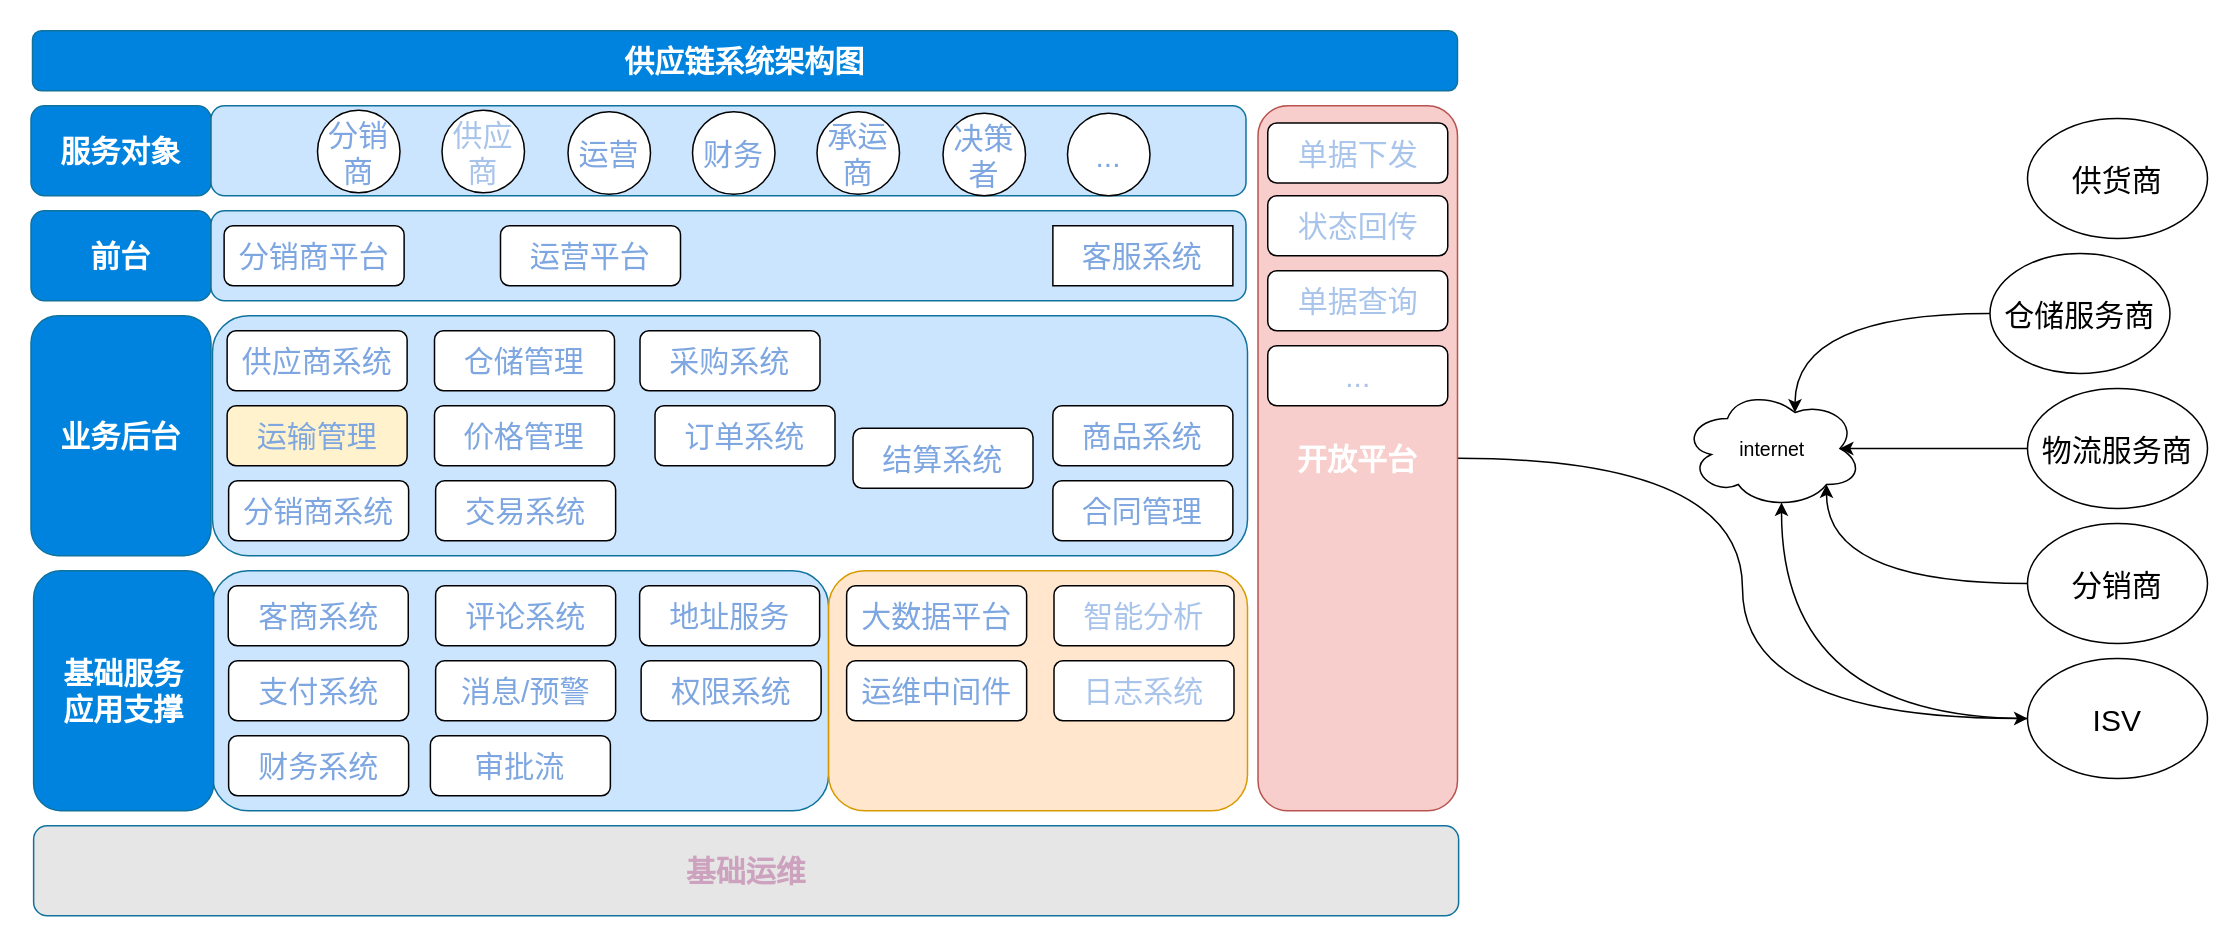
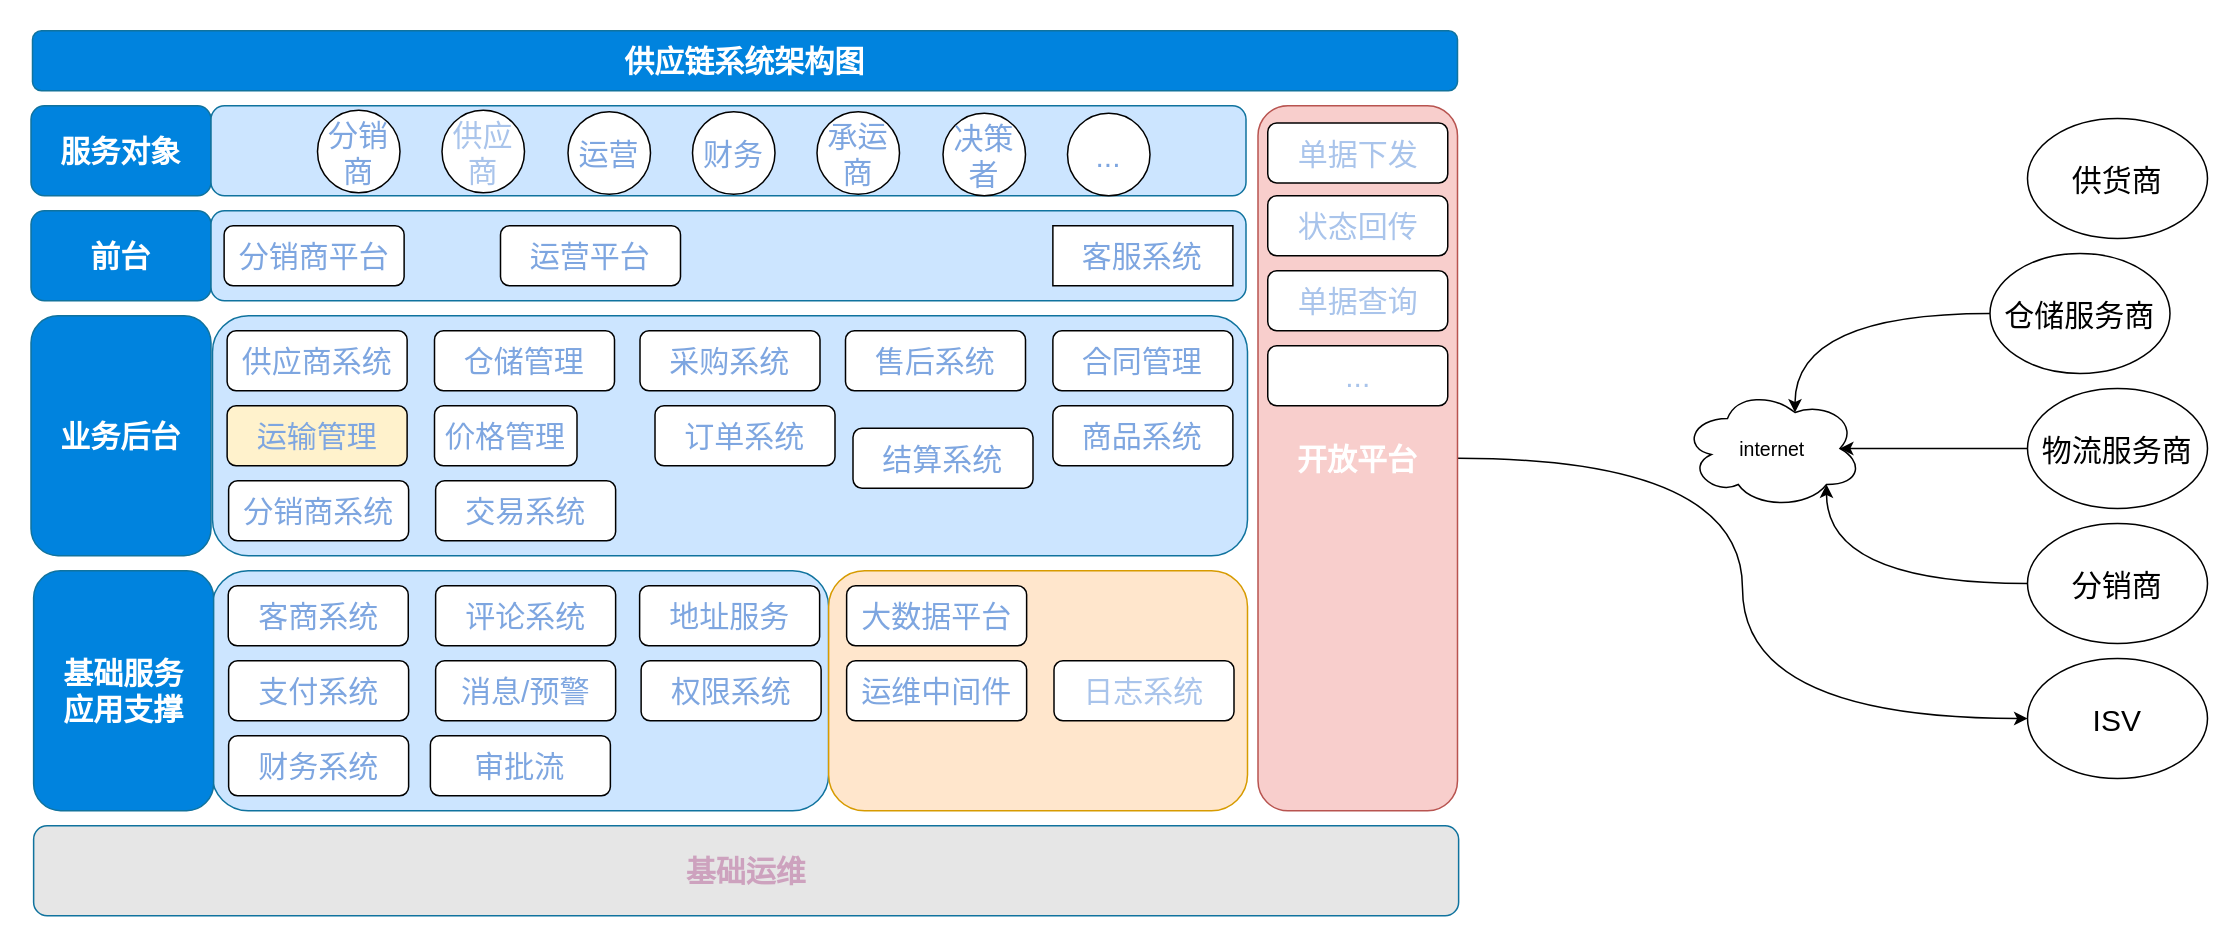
none -> (935, 361)
(524, 436) -> (506, 436)
(1143, 511) -> (1143, 361)
(1144, 616) -> none
(1836, 660) -> none
